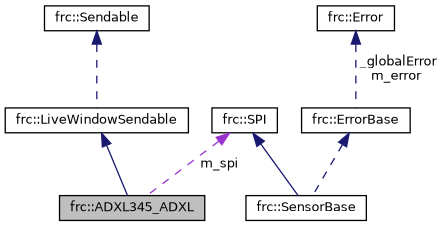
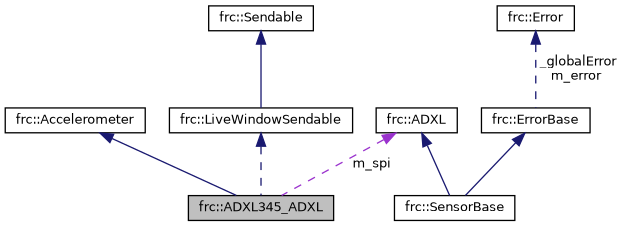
(97, 76) -> (261, 76)
none -> (75, 120)
(245, 120) -> (417, 120)
(117, 170) -> (261, 171)
(328, 170) -> (491, 169)
